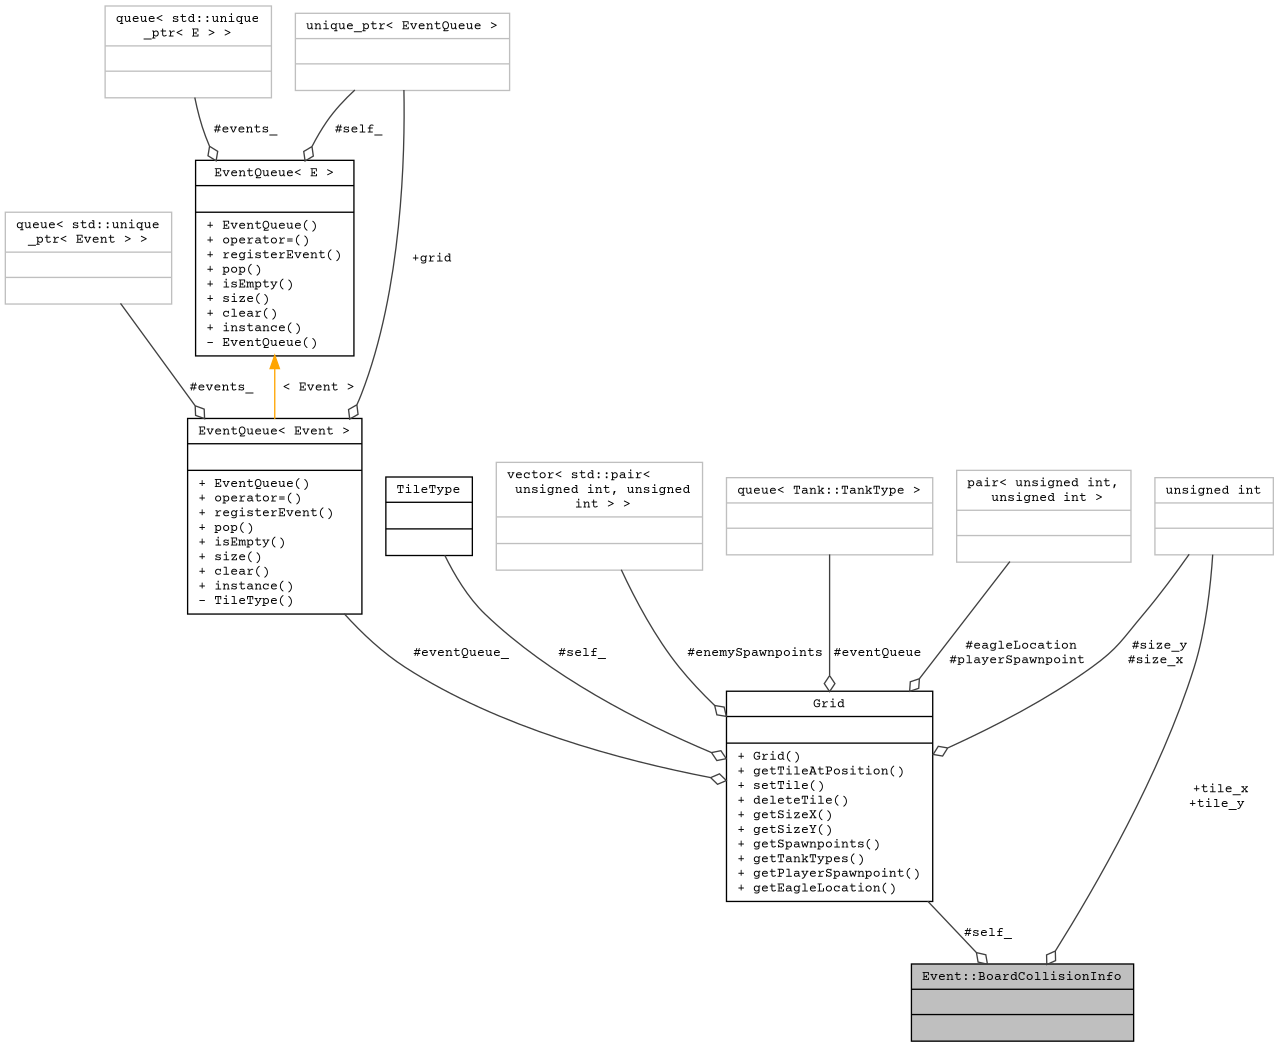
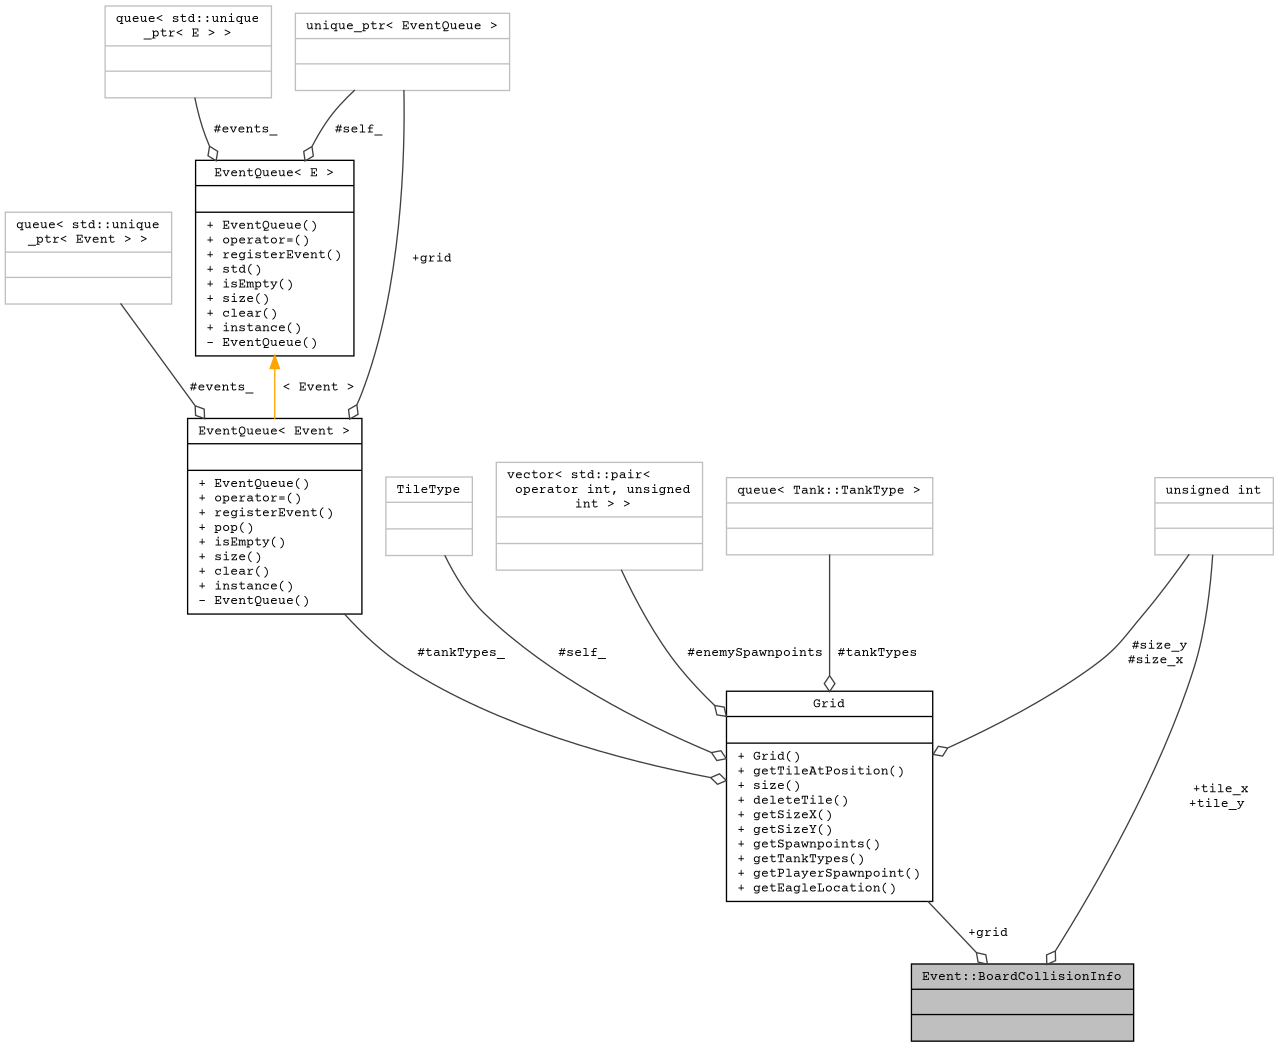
(235, 269) -> (235, 269)
(599, 489) -> (599, 489)
(429, 516) -> (429, 516)
(1044, 516) -> none
(247, 600) -> (255, 600)
(458, 653) -> (458, 653)
(874, 653) -> (874, 653)
(782, 785) -> (770, 785)
(985, 933) -> (985, 933)
